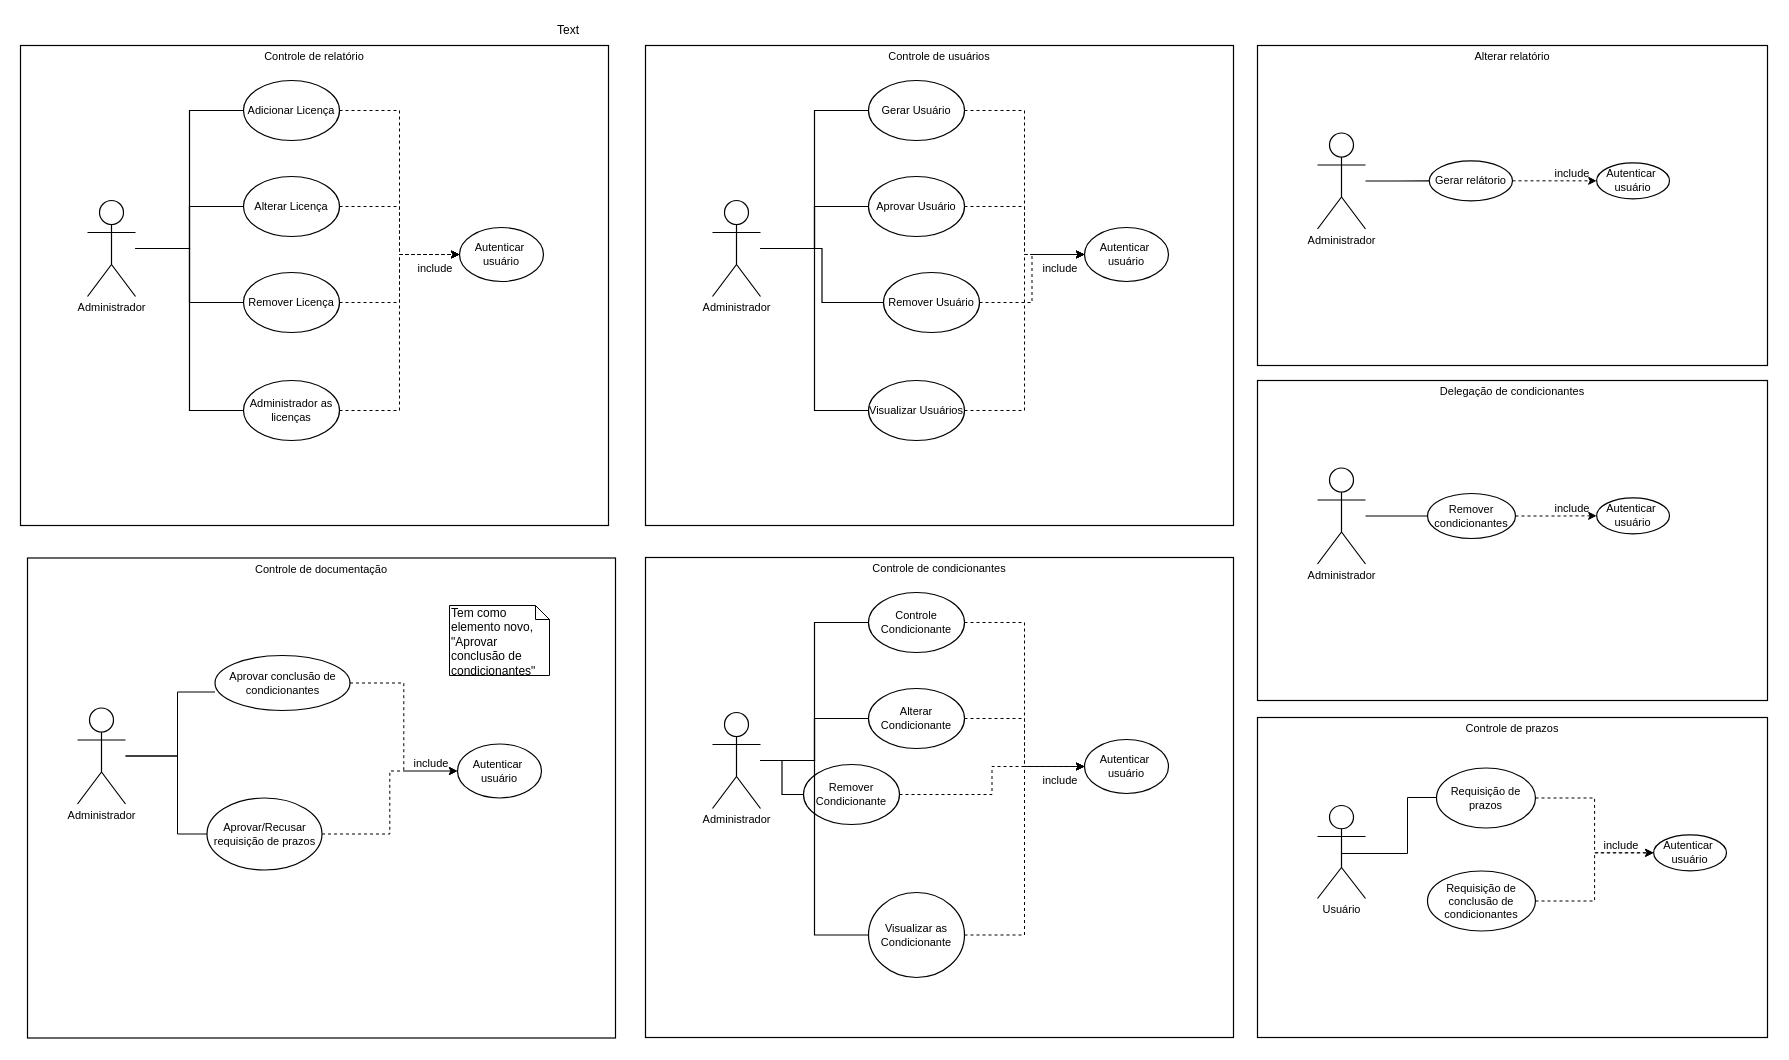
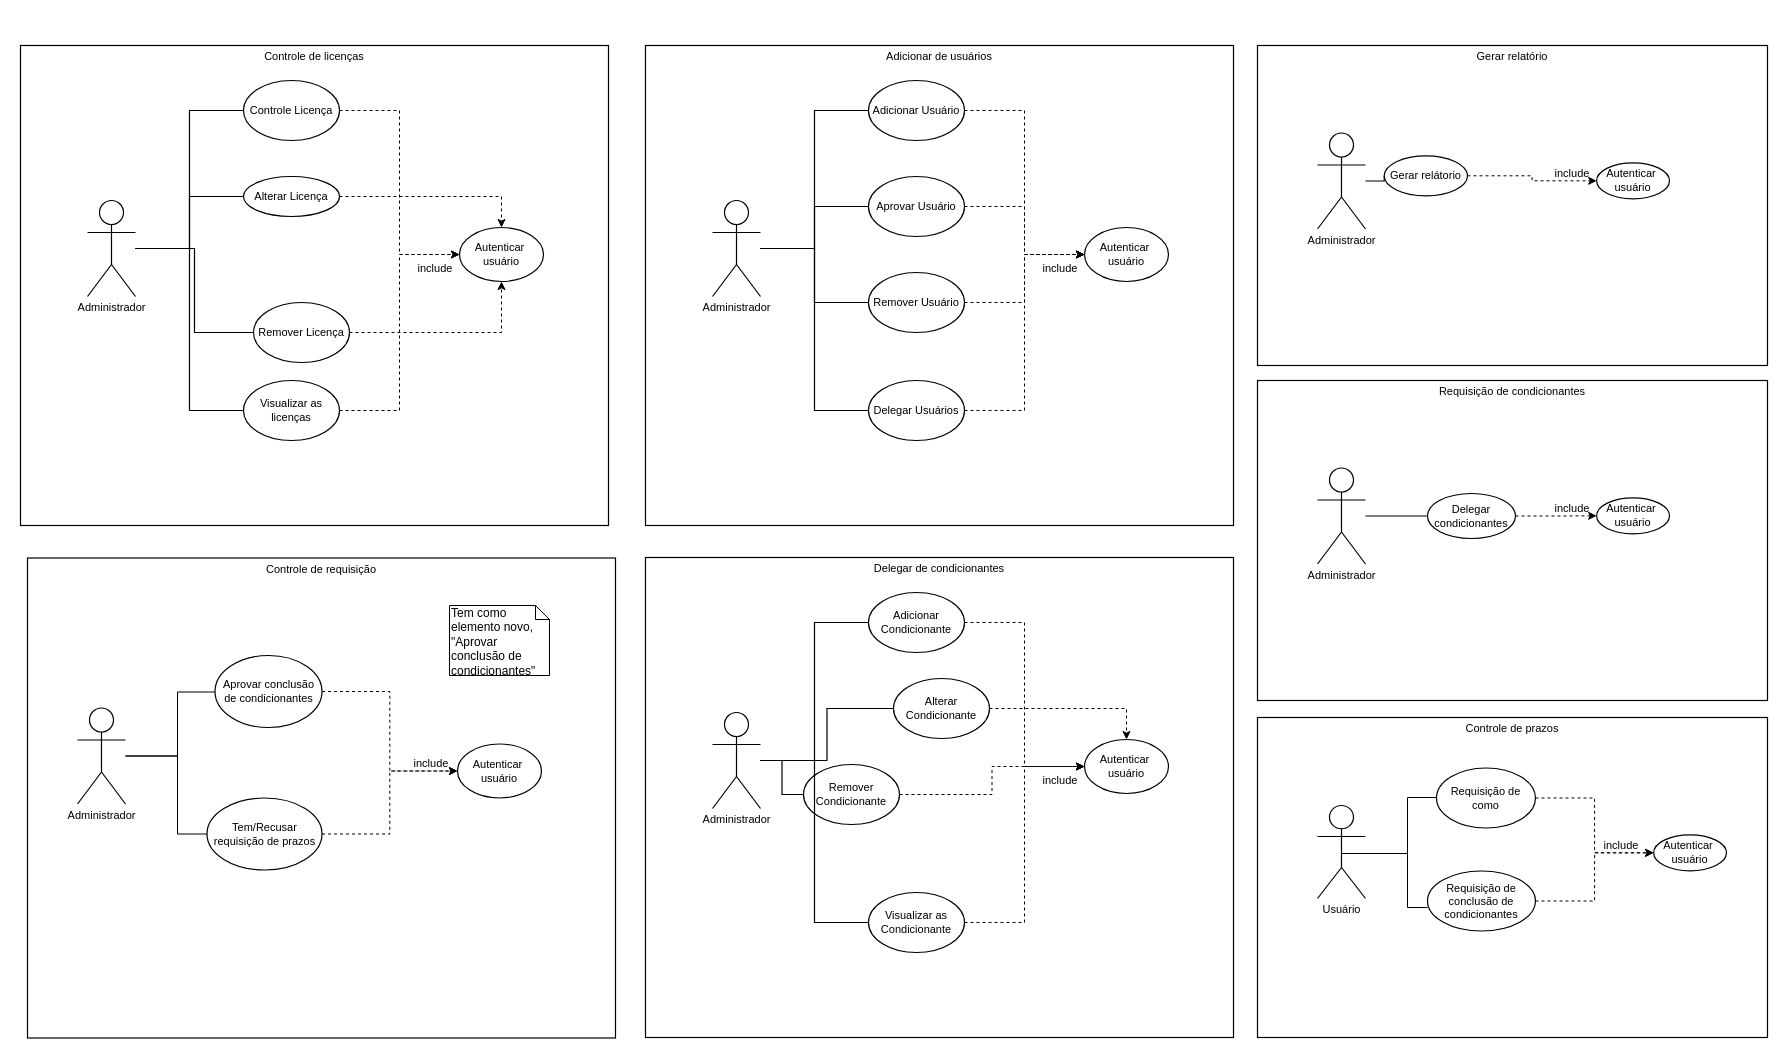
(576, 31) -> none
(315, 57) -> (315, 57)
(940, 57) -> (940, 57)
(1513, 57) -> (1513, 57)
(292, 111) -> (292, 111)
(917, 111) -> (917, 111)
(1471, 181) -> (1426, 176)
(292, 207) -> (292, 197)
(292, 303) -> (302, 333)
(932, 303) -> (917, 303)
(1513, 392) -> (1513, 392)
(292, 411) -> (292, 411)
(917, 411) -> (917, 411)
(1472, 517) -> (1472, 517)
(940, 569) -> (940, 569)
(322, 570) -> (322, 570)
(917, 623) -> (917, 623)
(283, 683) -> (269, 692)
(917, 719) -> (942, 709)
(1486, 799) -> (1486, 799)
(265, 835) -> (265, 835)
none -> (1408, 891)
(917, 935) -> (917, 923)
